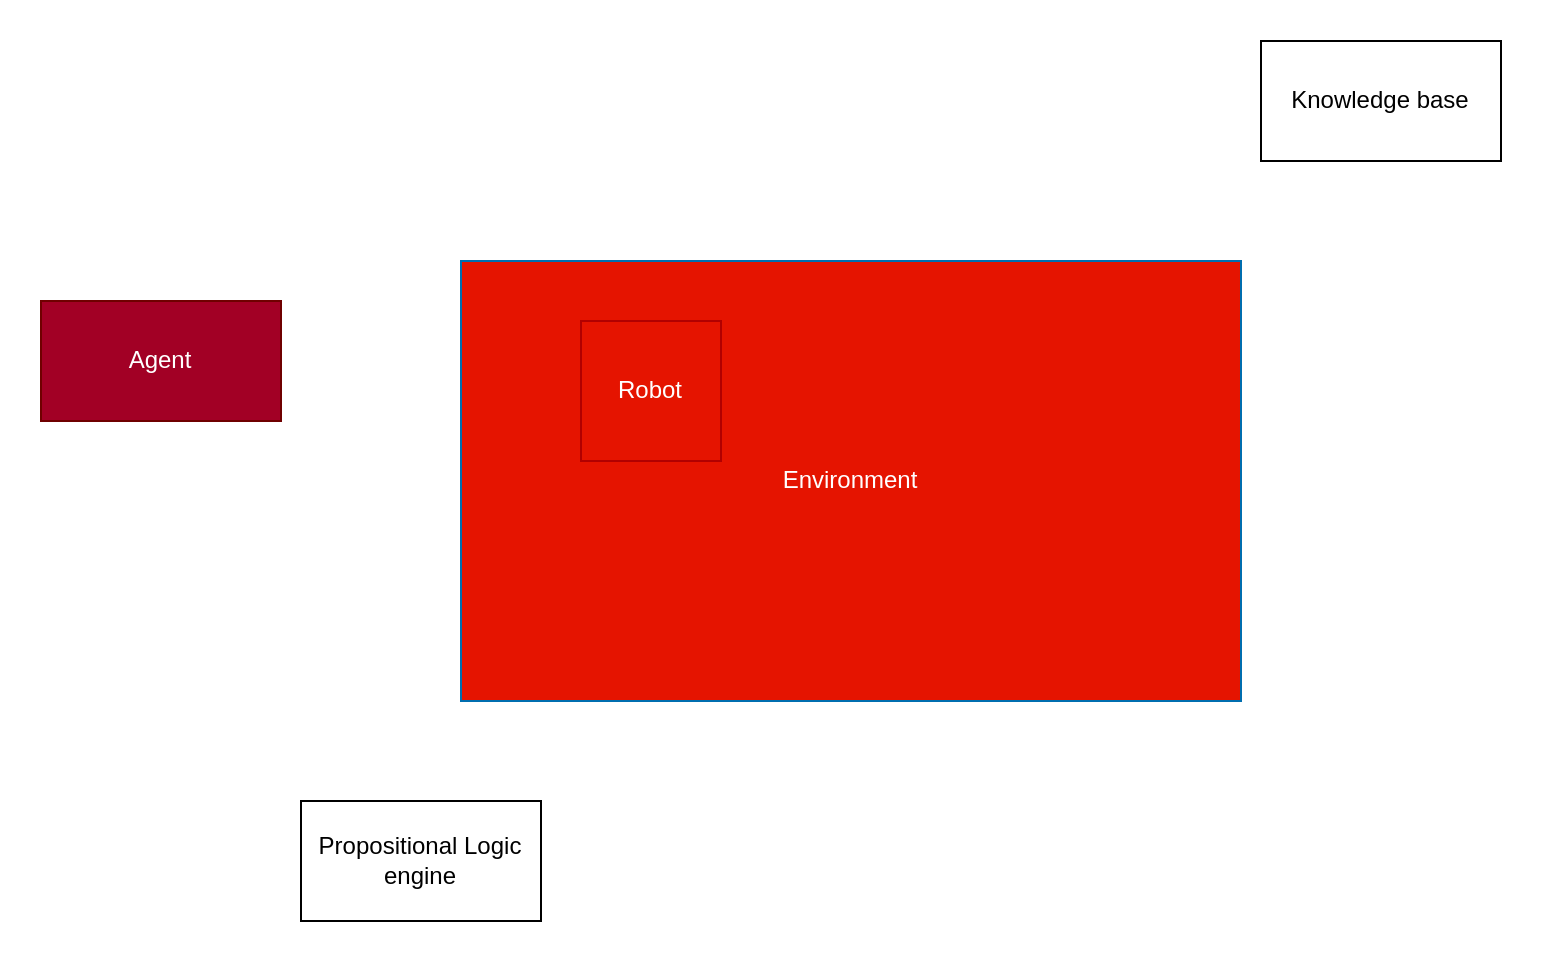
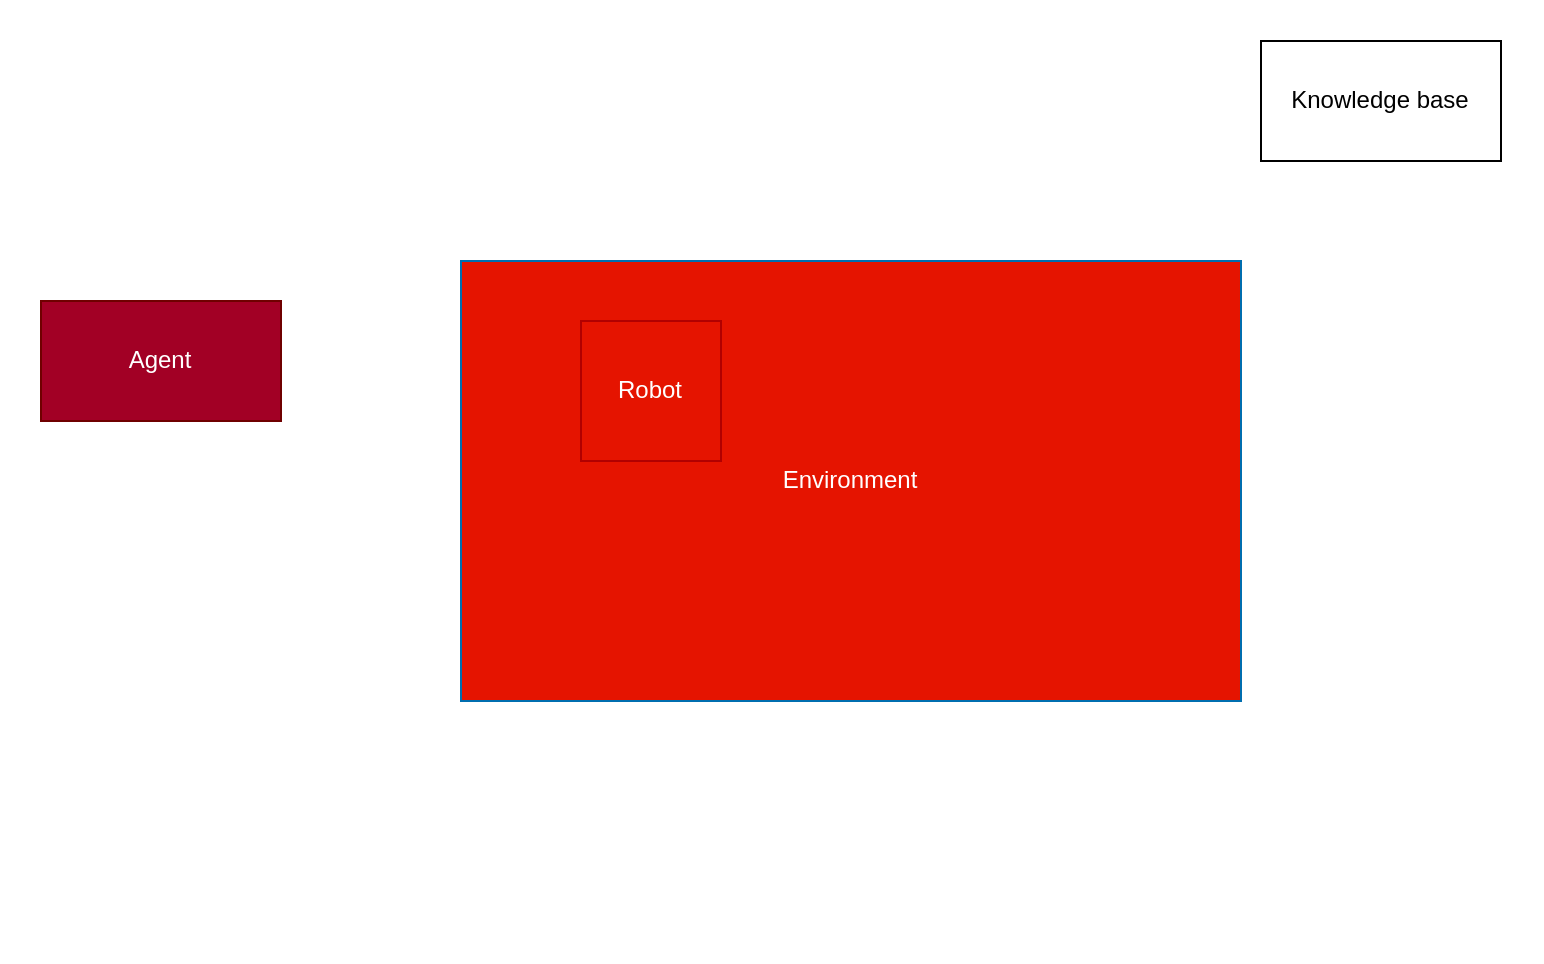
(421, 861) -> none
